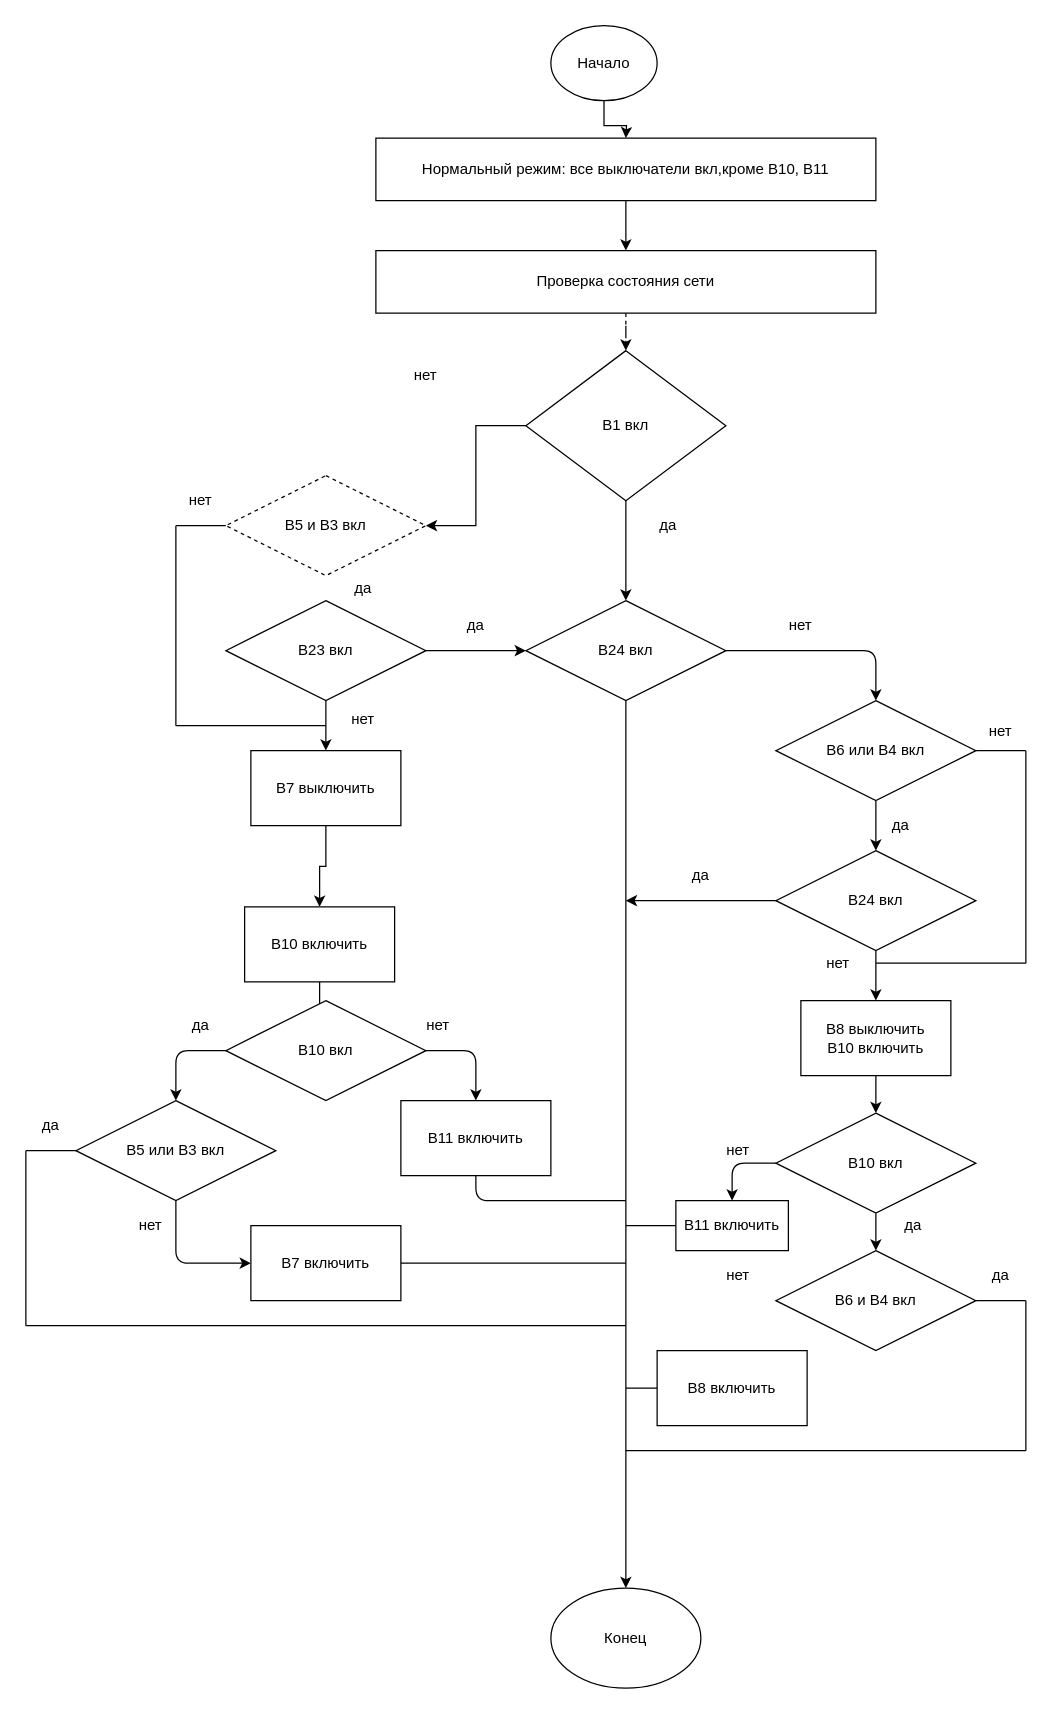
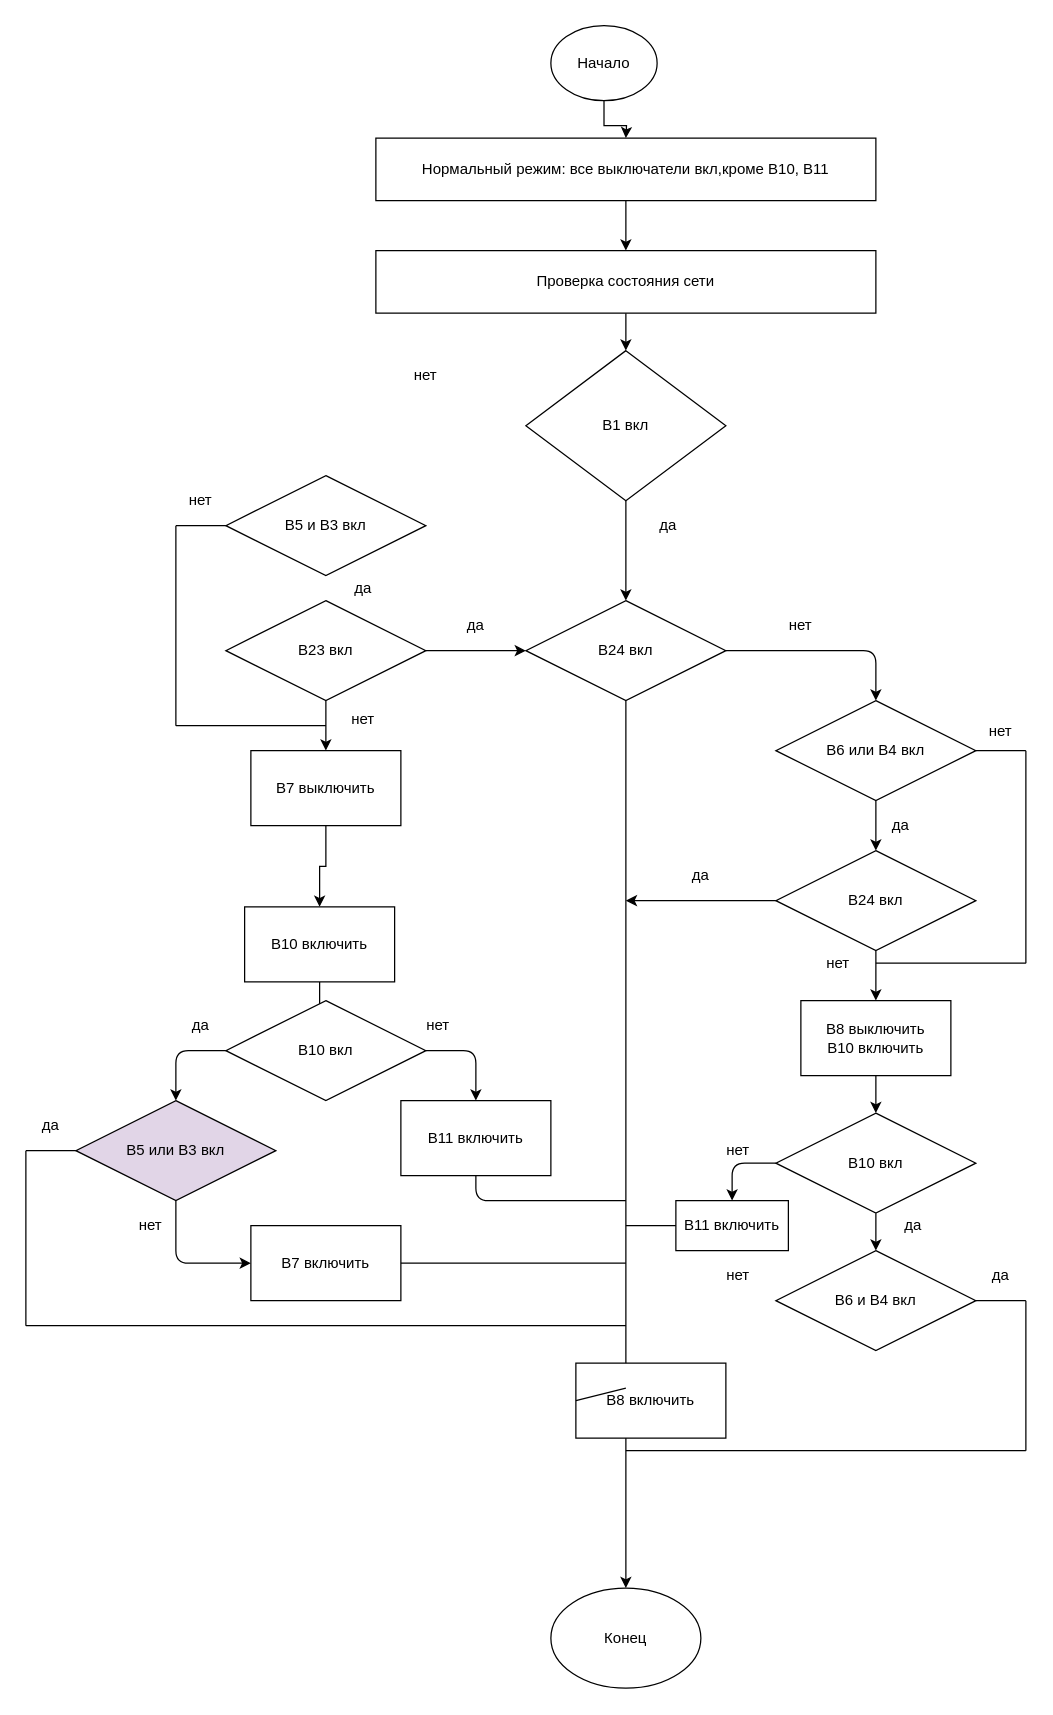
(626, 321) -> (626, 321)
(476, 472) -> none
(326, 526) -> (326, 526)
(176, 1151) -> (176, 1151)
(732, 1388) -> (651, 1401)
